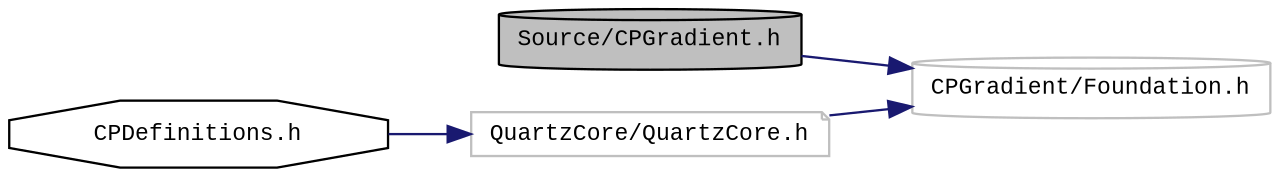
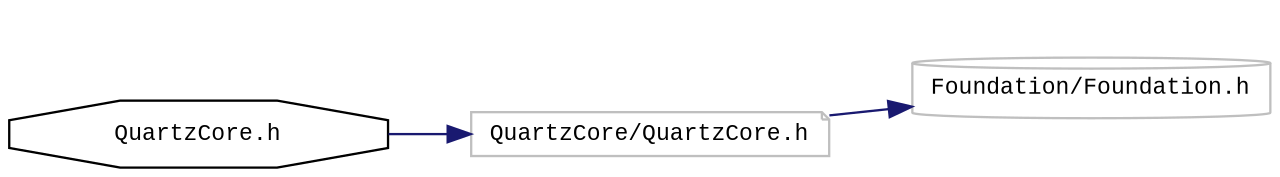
(650, 39) -> none
(1091, 88) -> (1091, 88)
(199, 134) -> (199, 134)
